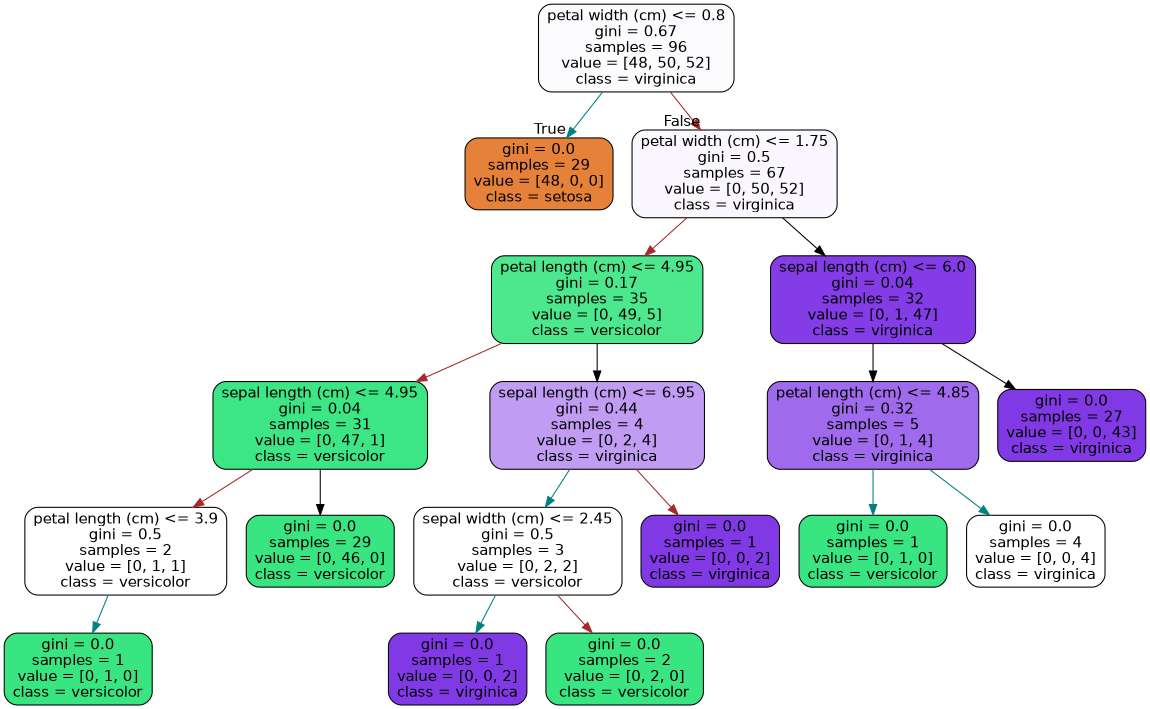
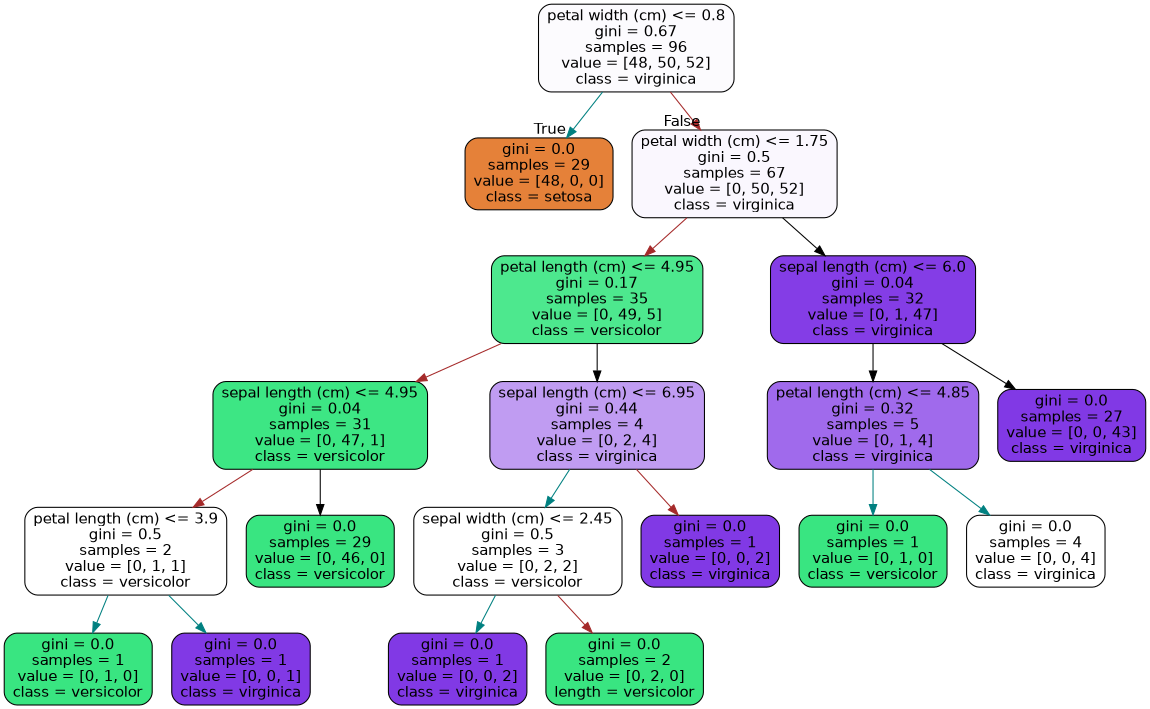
none -> (241, 669)
(625, 669) -> (625, 669)
